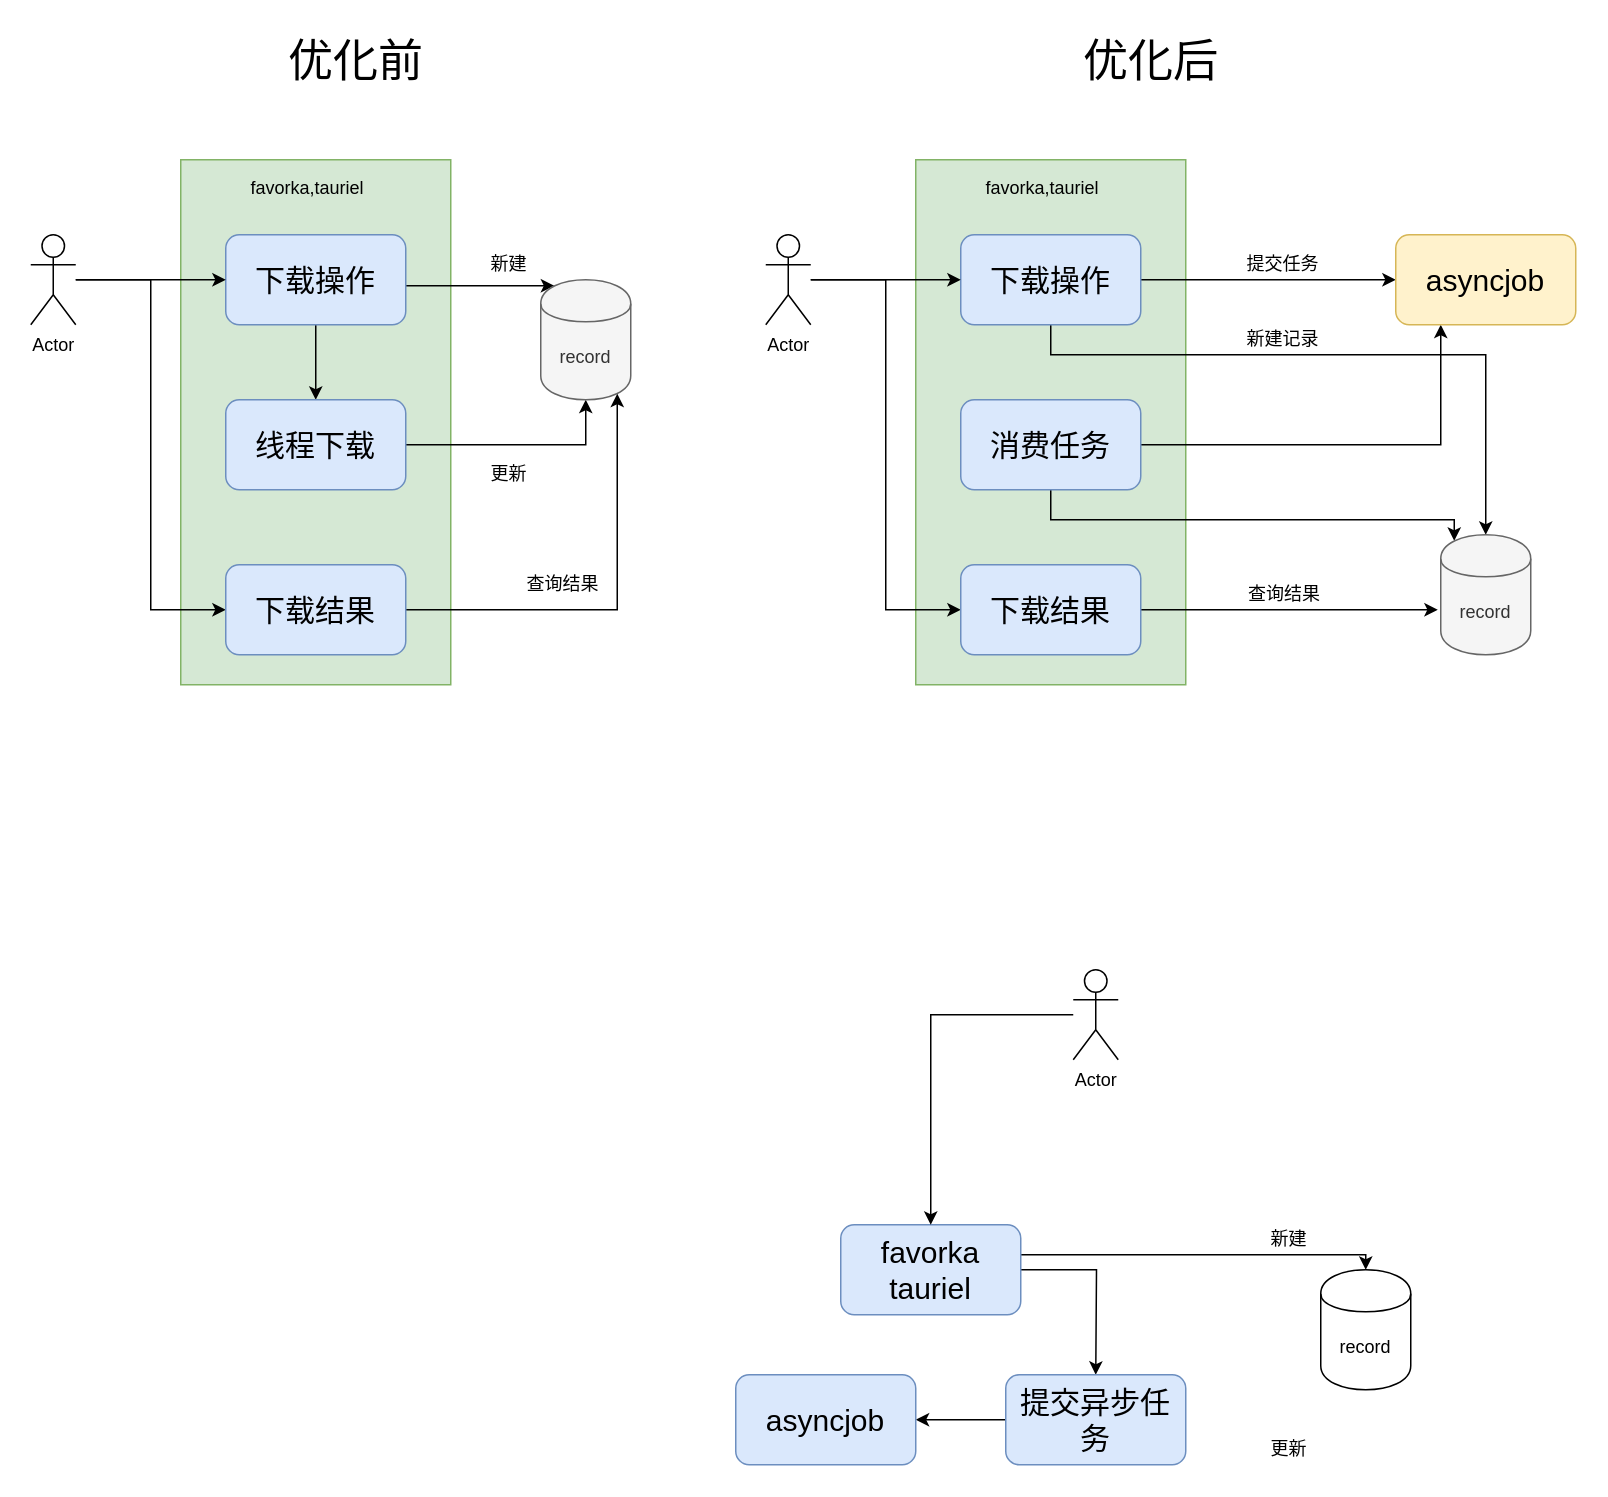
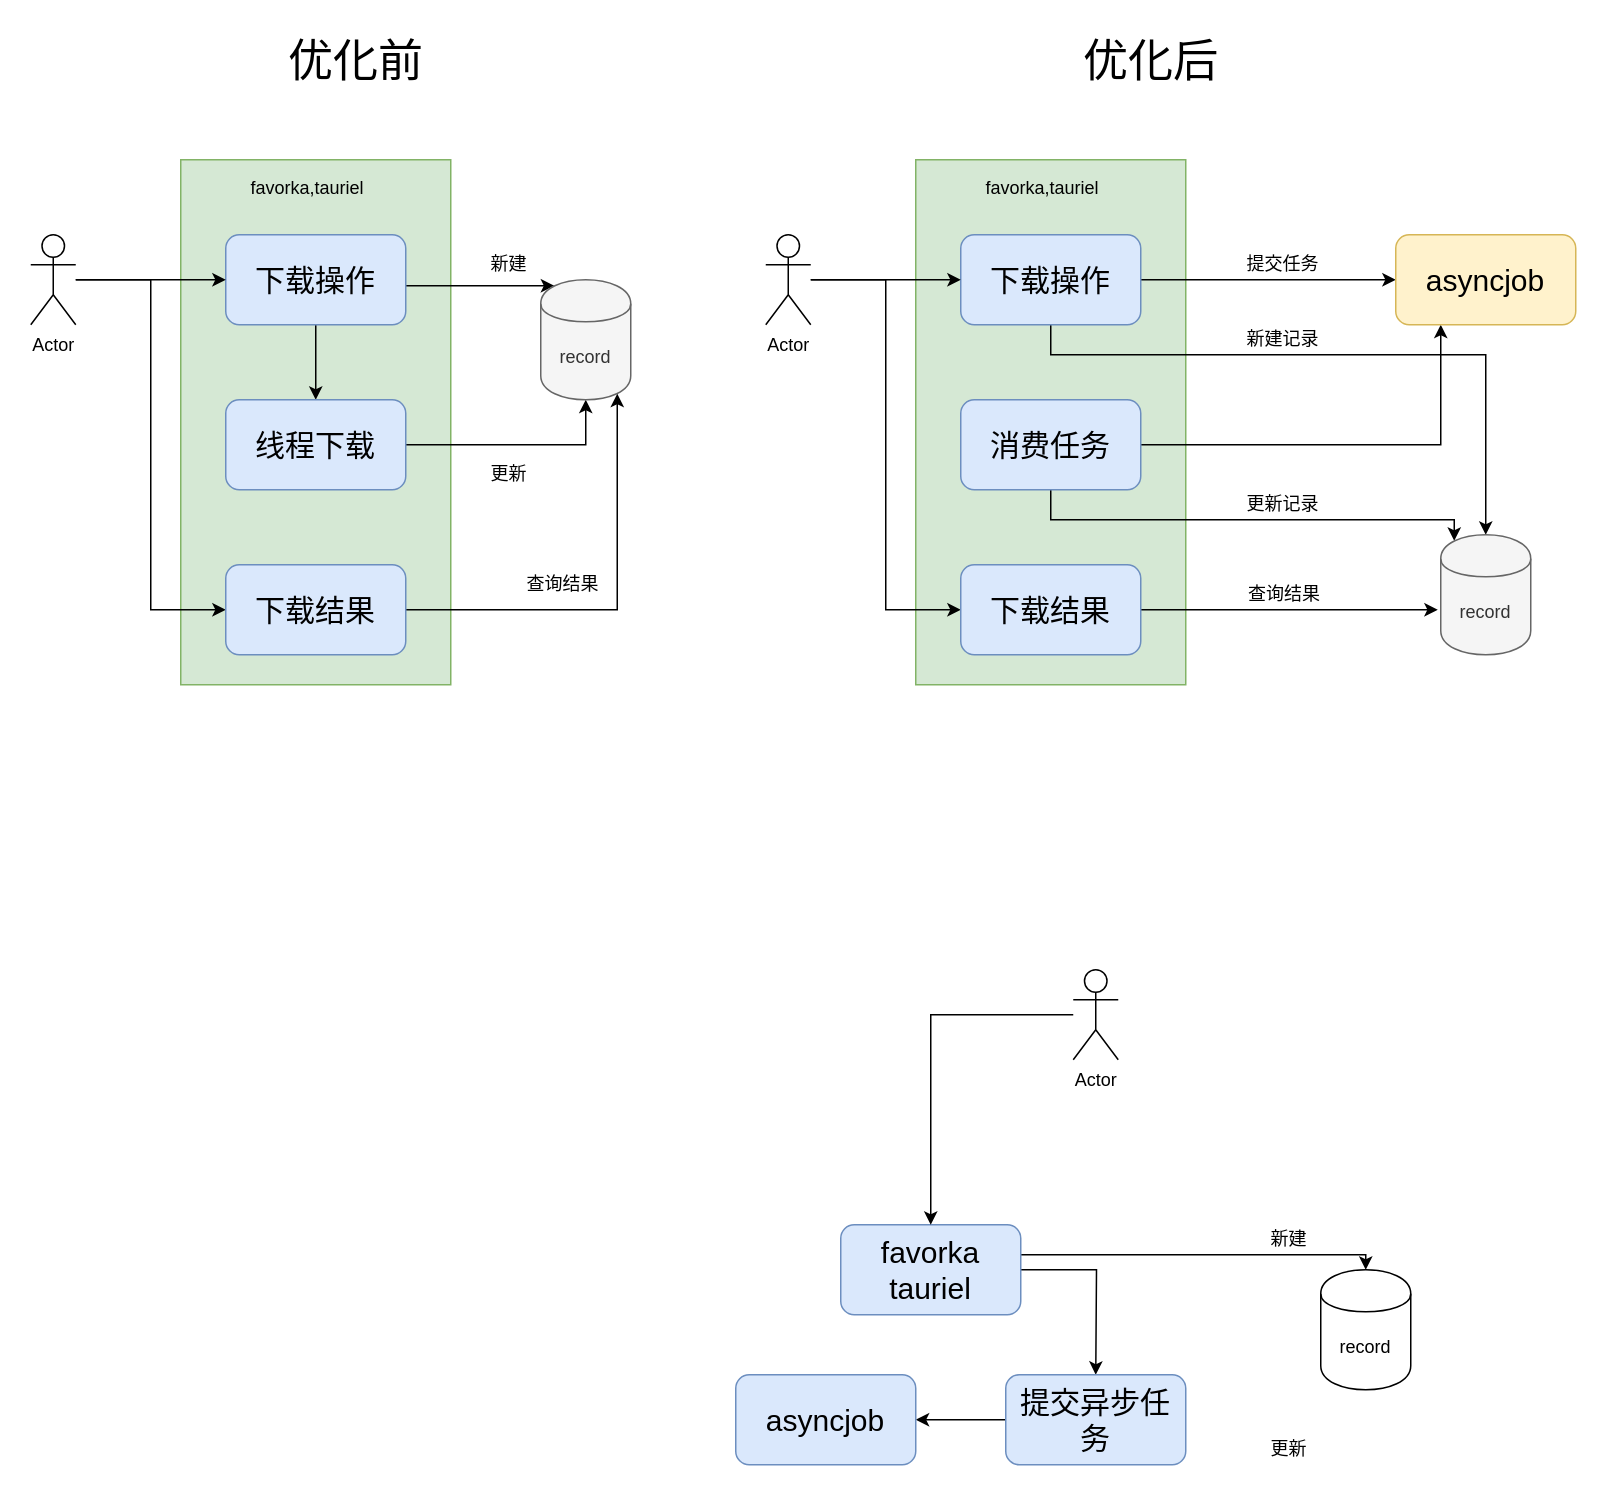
none -> (1289, 505)
